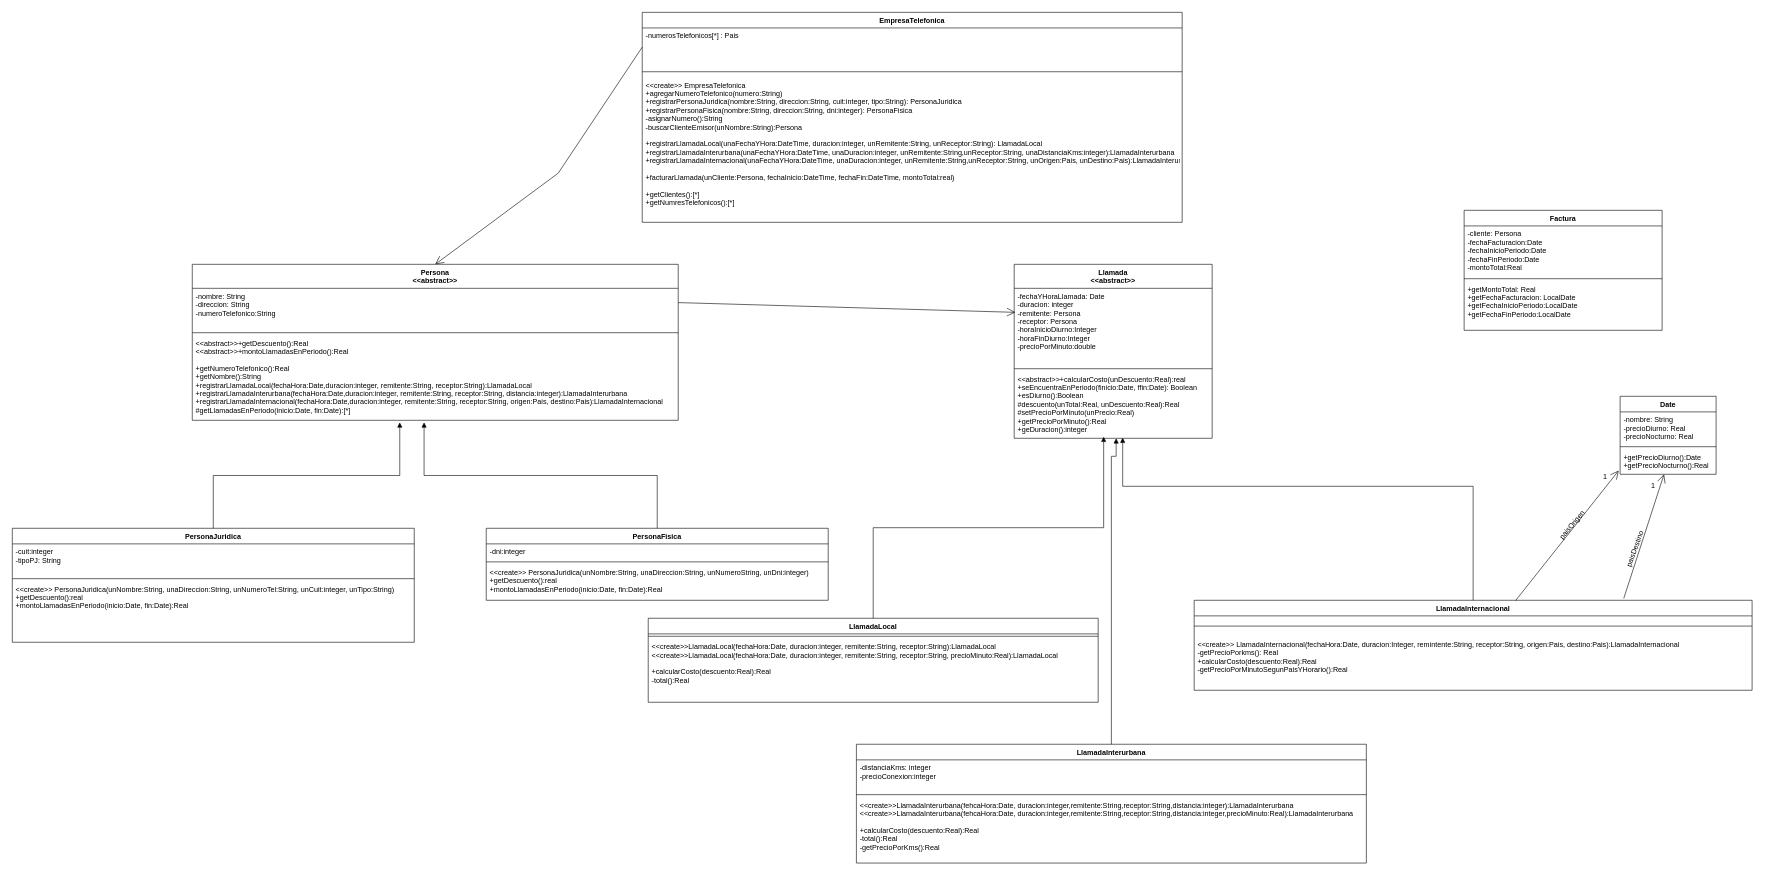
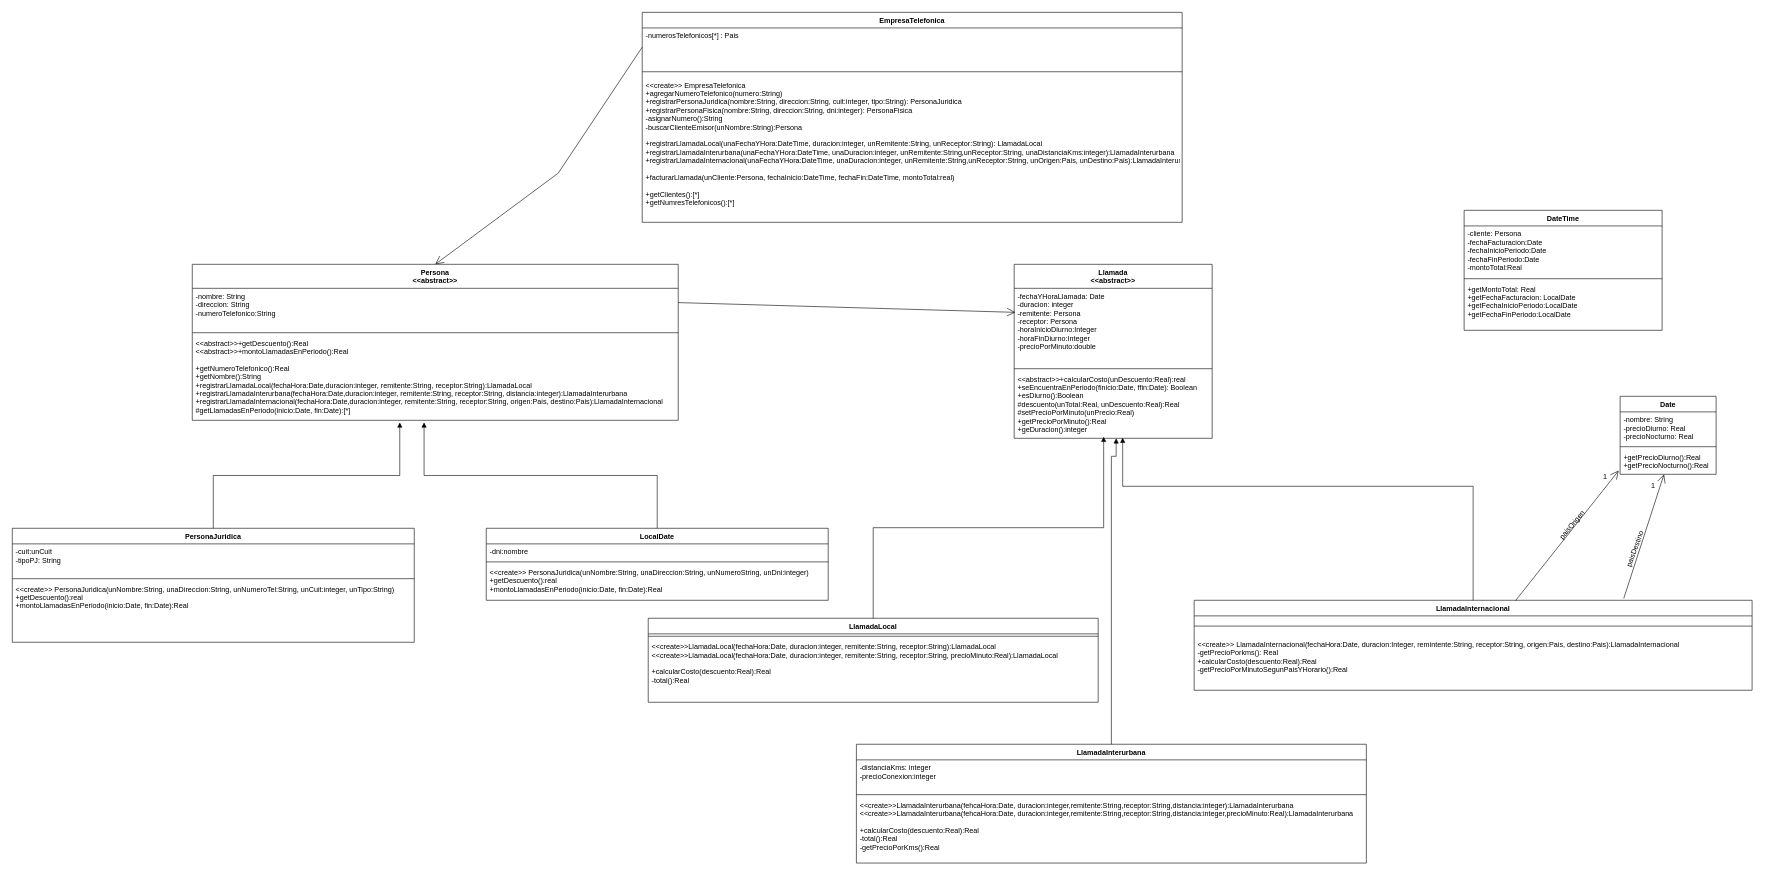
(1563, 218) -> (1563, 218)
(1667, 457) -> (1666, 457)
(657, 536) -> (657, 536)
(39, 552) -> (37, 552)
(511, 552) -> (510, 552)
